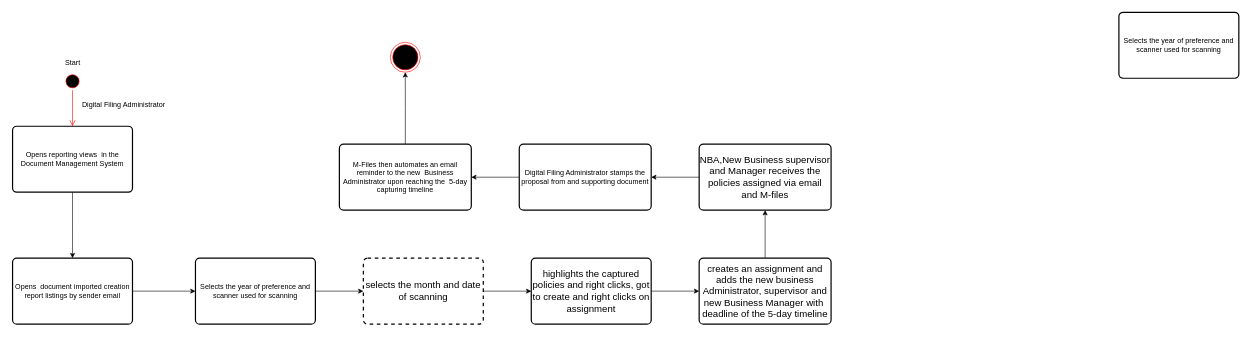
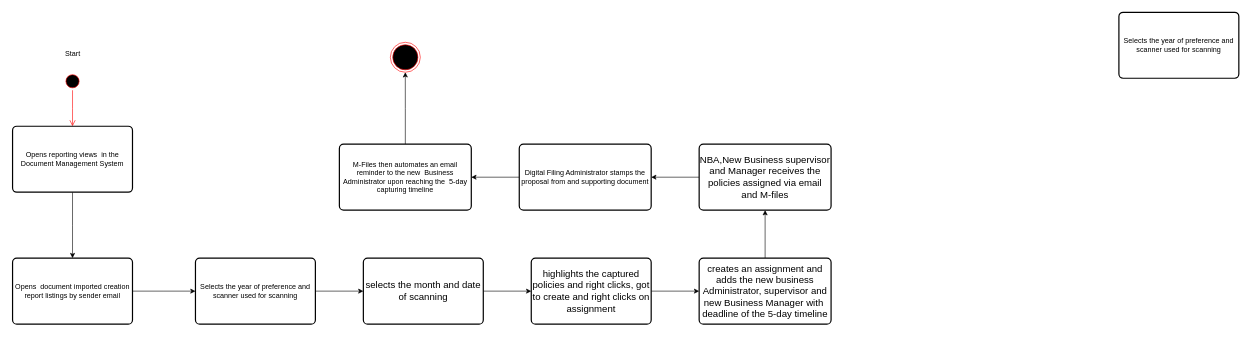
(72, 63) -> (72, 54)
(123, 105) -> none
(423, 291) -> (423, 291)
